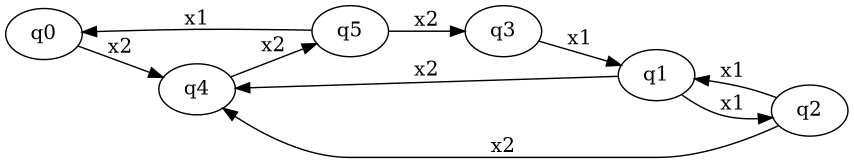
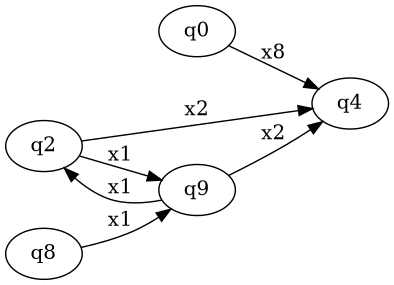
(350, 31) -> none
(503, 31) -> (44, 254)
(121, 48) -> (274, 53)
(657, 75) -> (197, 190)
